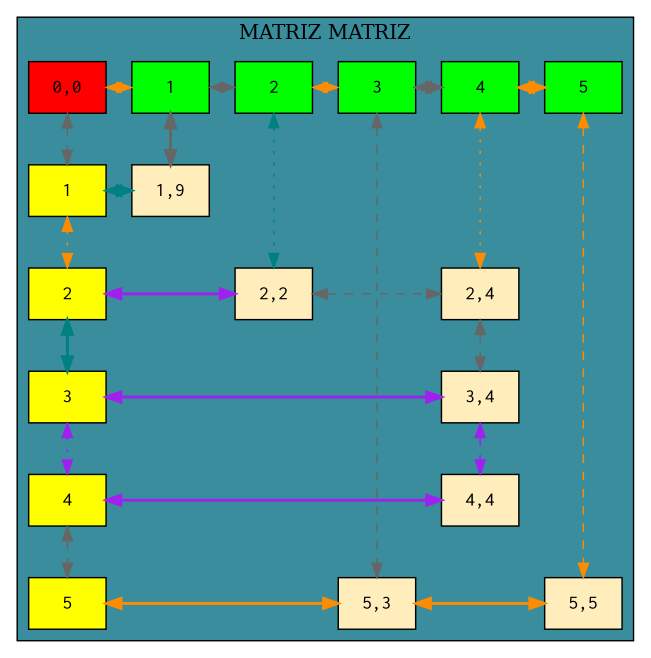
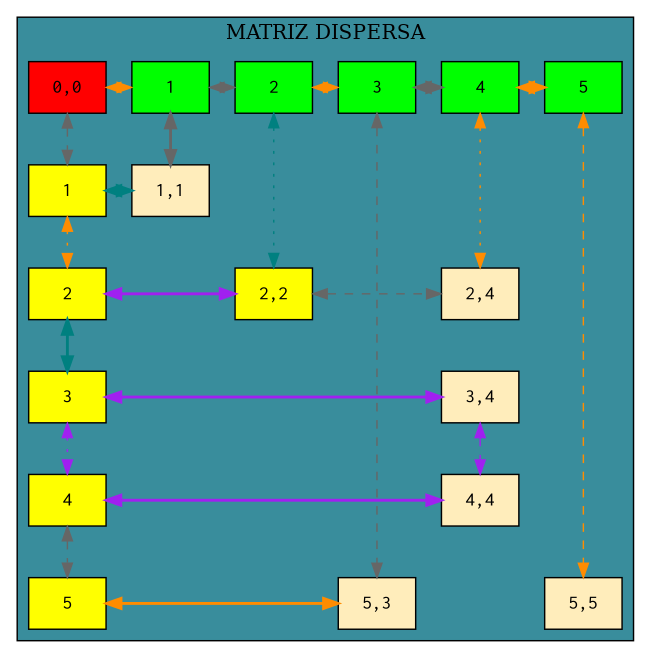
(325, 34) -> (325, 34)
(171, 191) -> (171, 191)
(274, 294) -> (274, 294)
(480, 345) -> none
(480, 603) -> none
